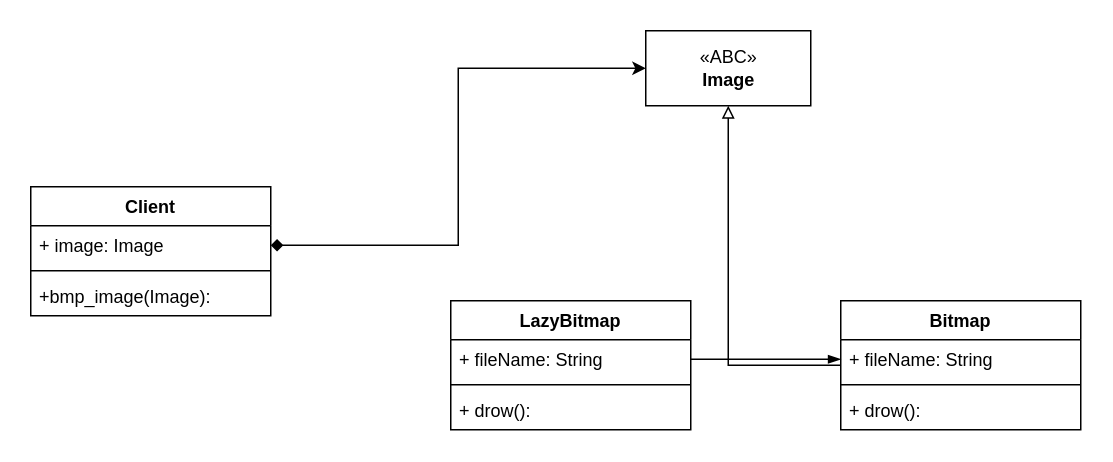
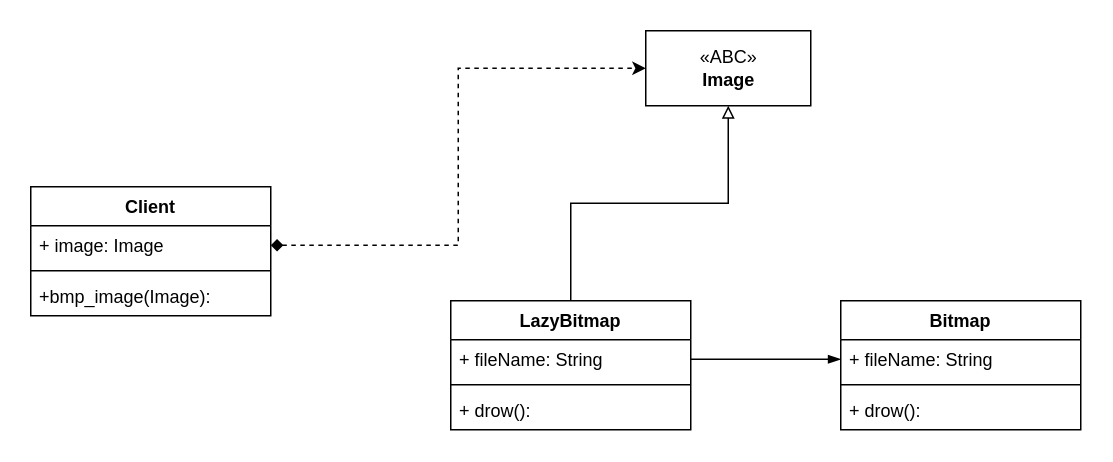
(458, 154) -> (458, 154)
none -> (599, 203)
(728, 340) -> none
